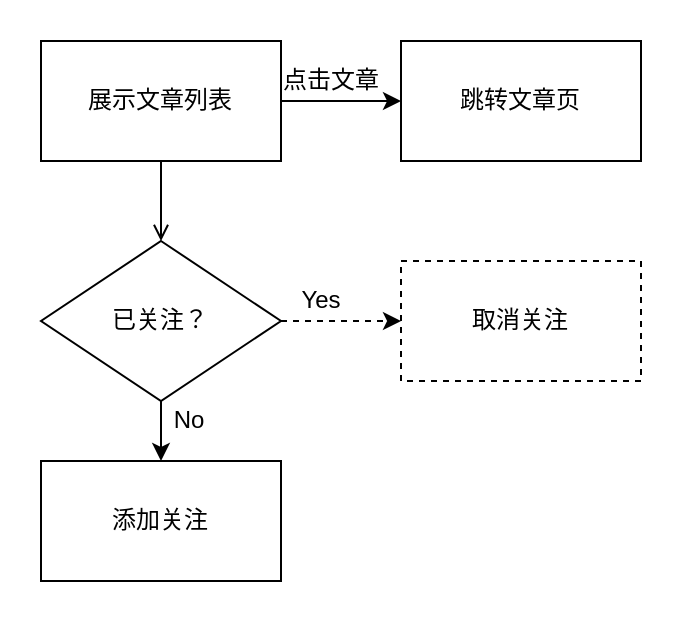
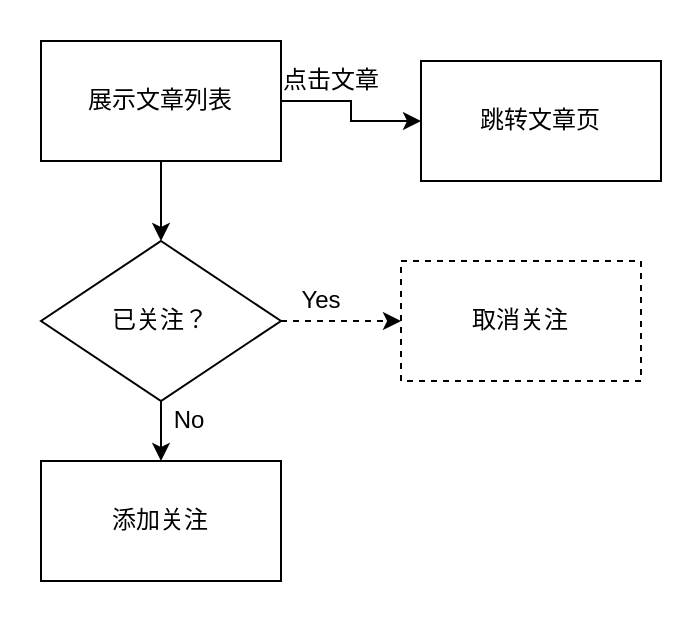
(521, 101) -> (541, 121)
(161, 228) -> (161, 226)
